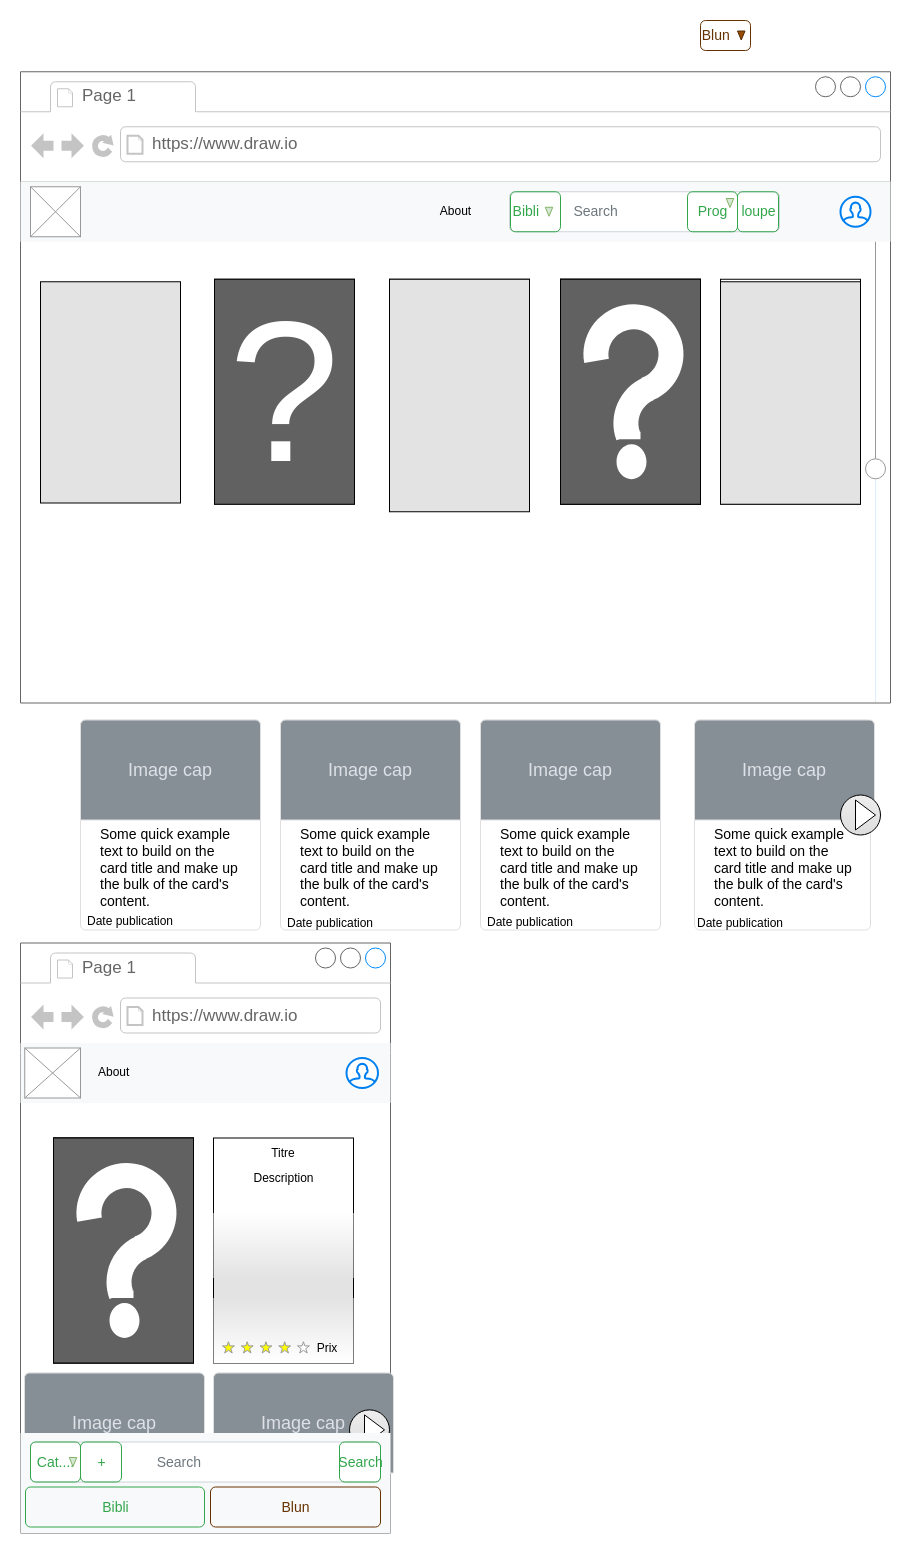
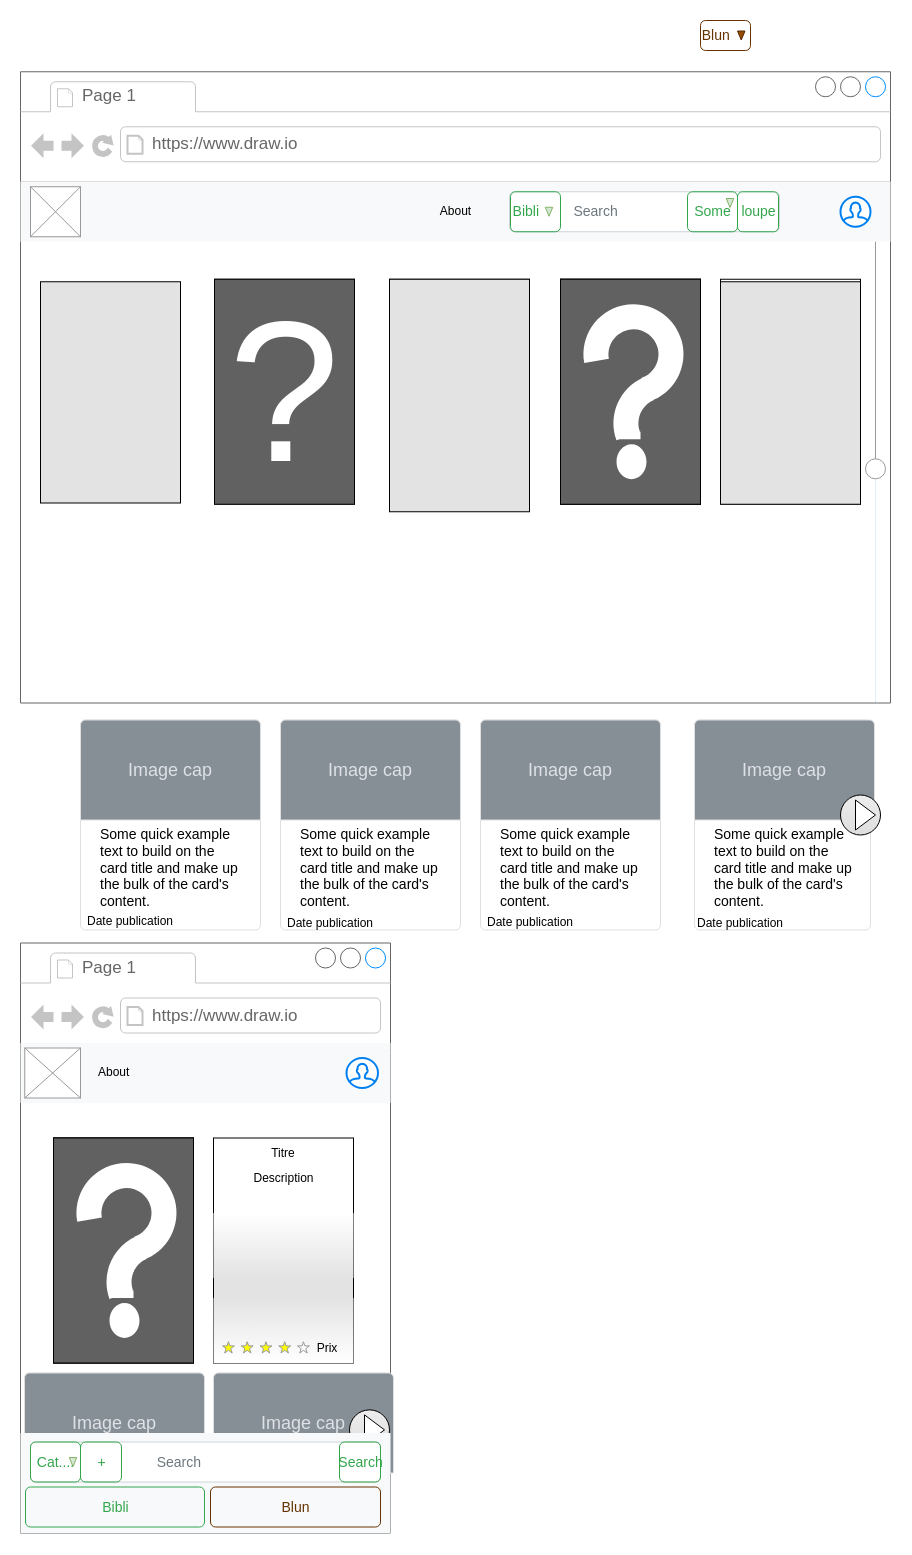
(713, 212) -> (713, 212)
